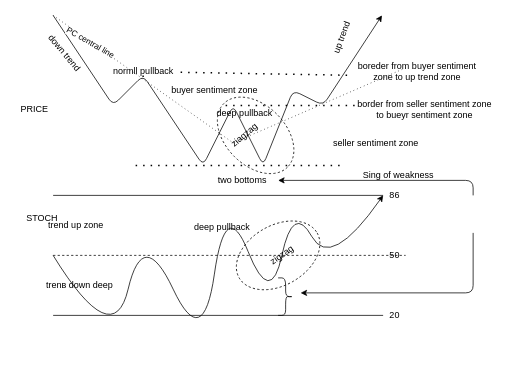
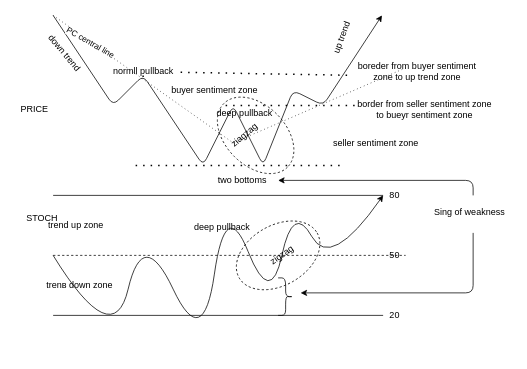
(398, 175) -> (469, 212)
(395, 195) -> (395, 195)
(80, 285) -> (80, 285)
